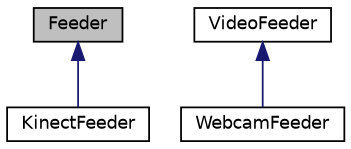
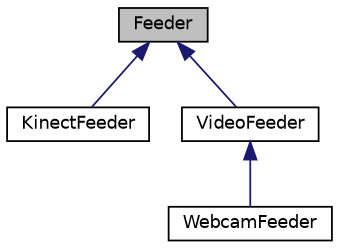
none -> (213, 81)
